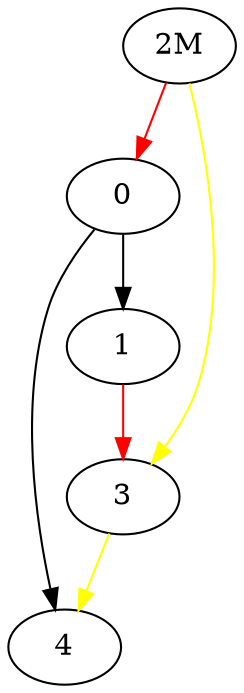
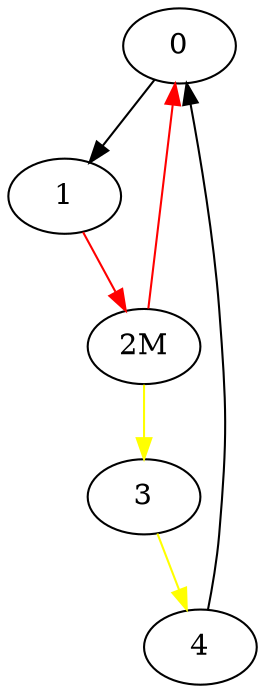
(33, 402) -> (223, 356)
(123, 411) -> (99, 262)
